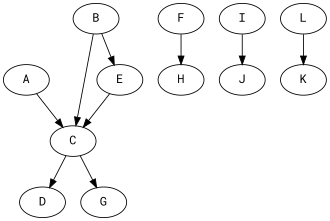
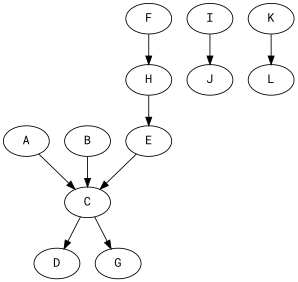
(106, 45) -> (149, 106)
(303, 45) -> (271, 45)
